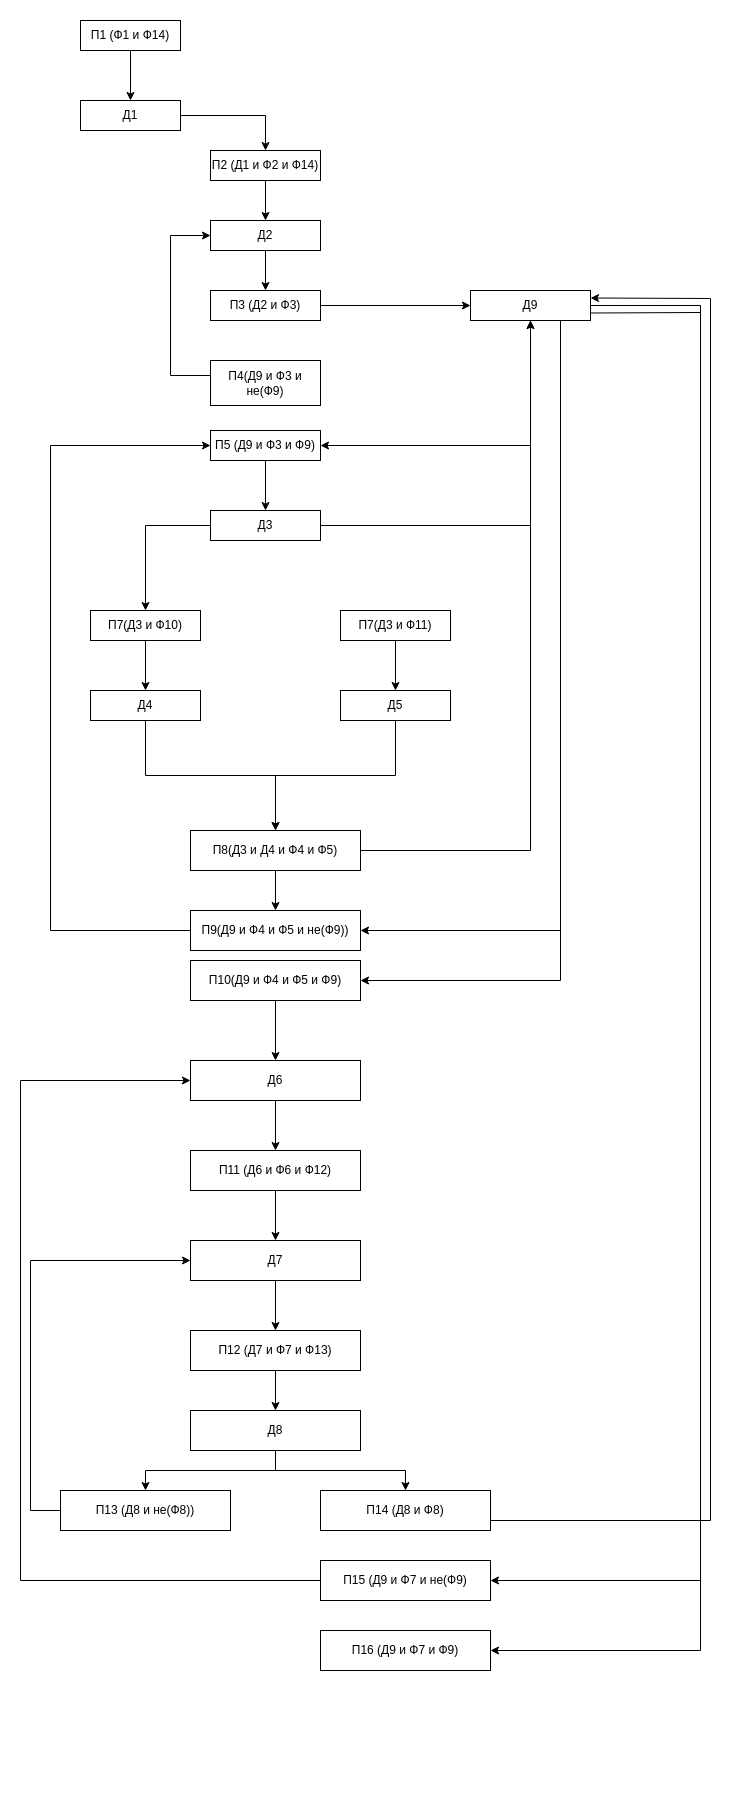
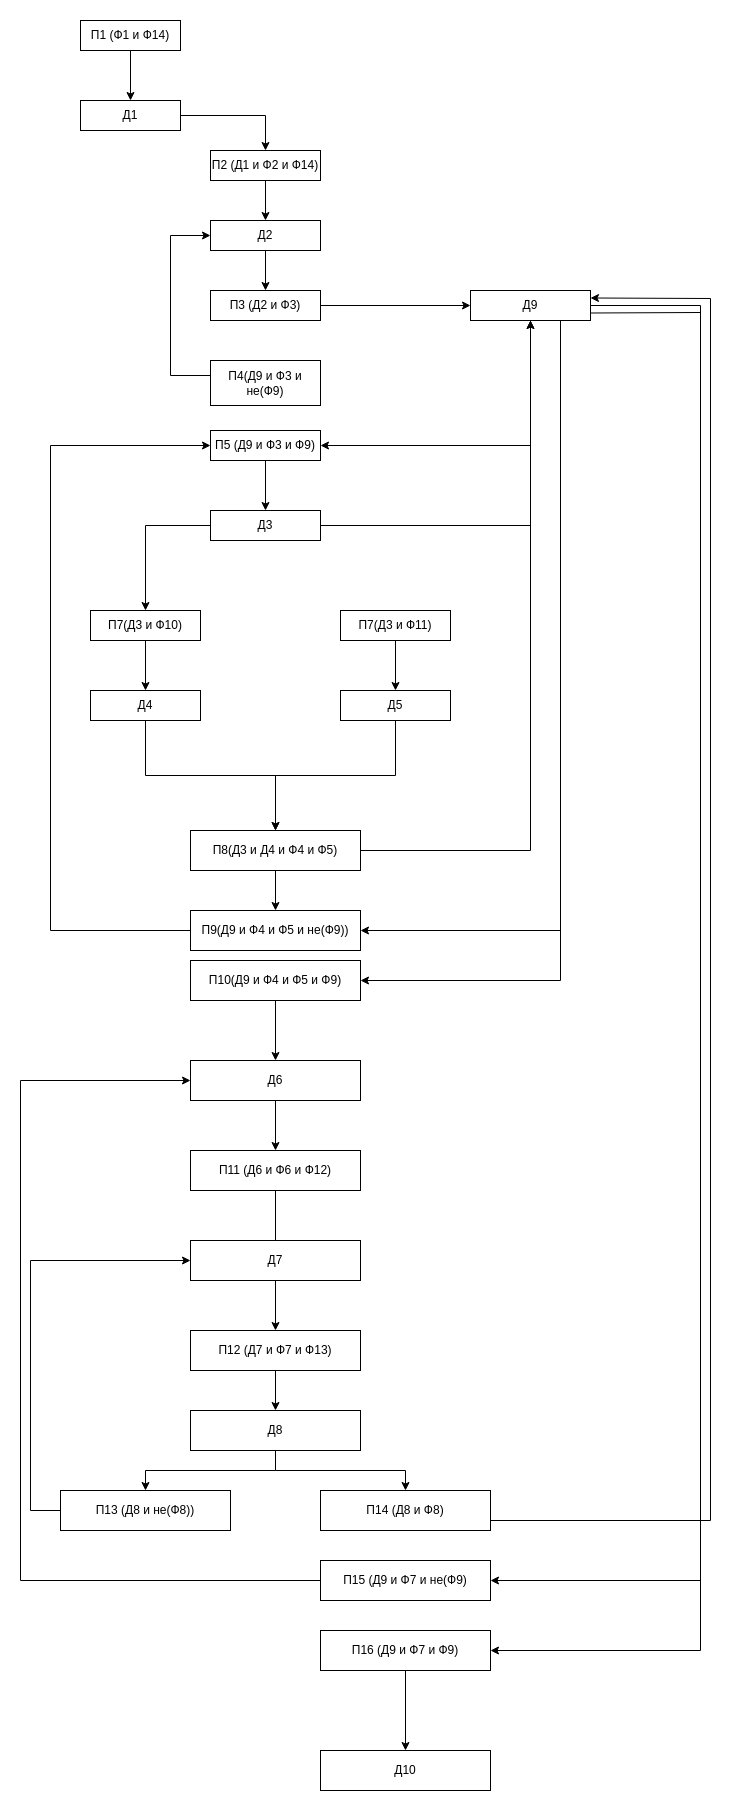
(276, 1232) -> (276, 1234)
none -> (406, 1707)
none -> (406, 1771)
